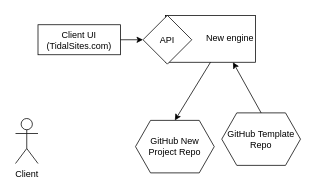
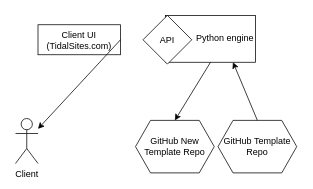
(231, 39) -> (223, 39)
(129, 40) -> (81, 82)
(261, 139) -> (257, 147)
(175, 147) -> (175, 147)
